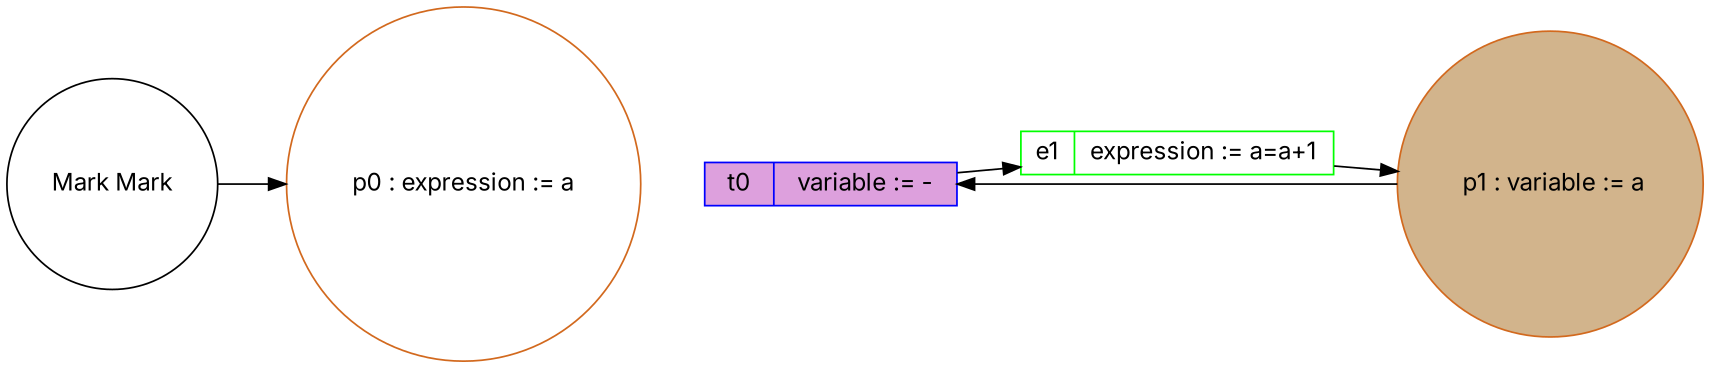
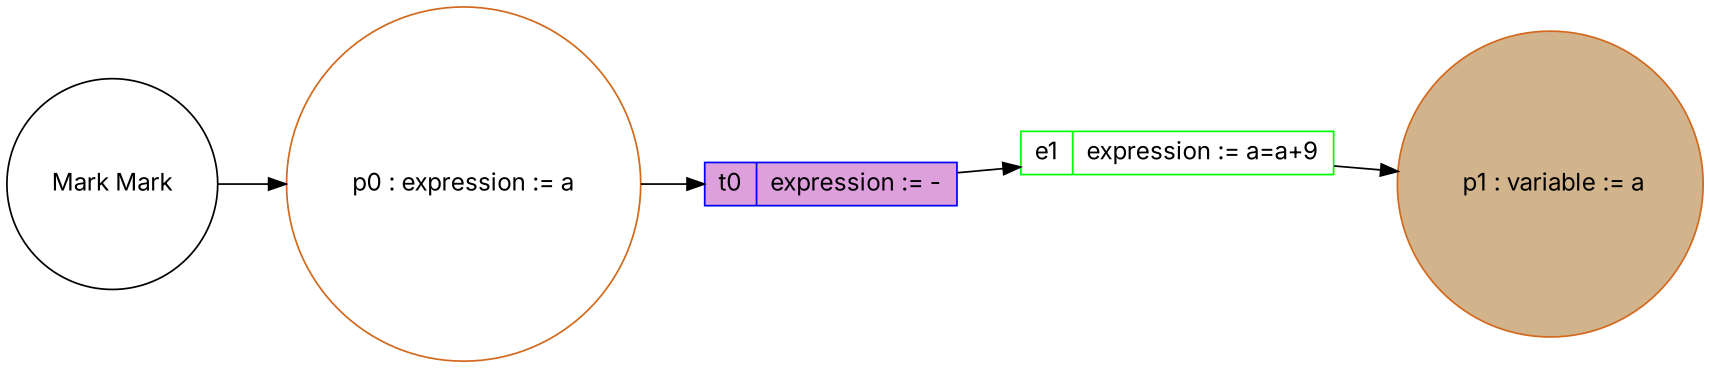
(1204, 152) -> (1203, 152)
(865, 183) -> (857, 183)
(1186, 184) -> (664, 184)
